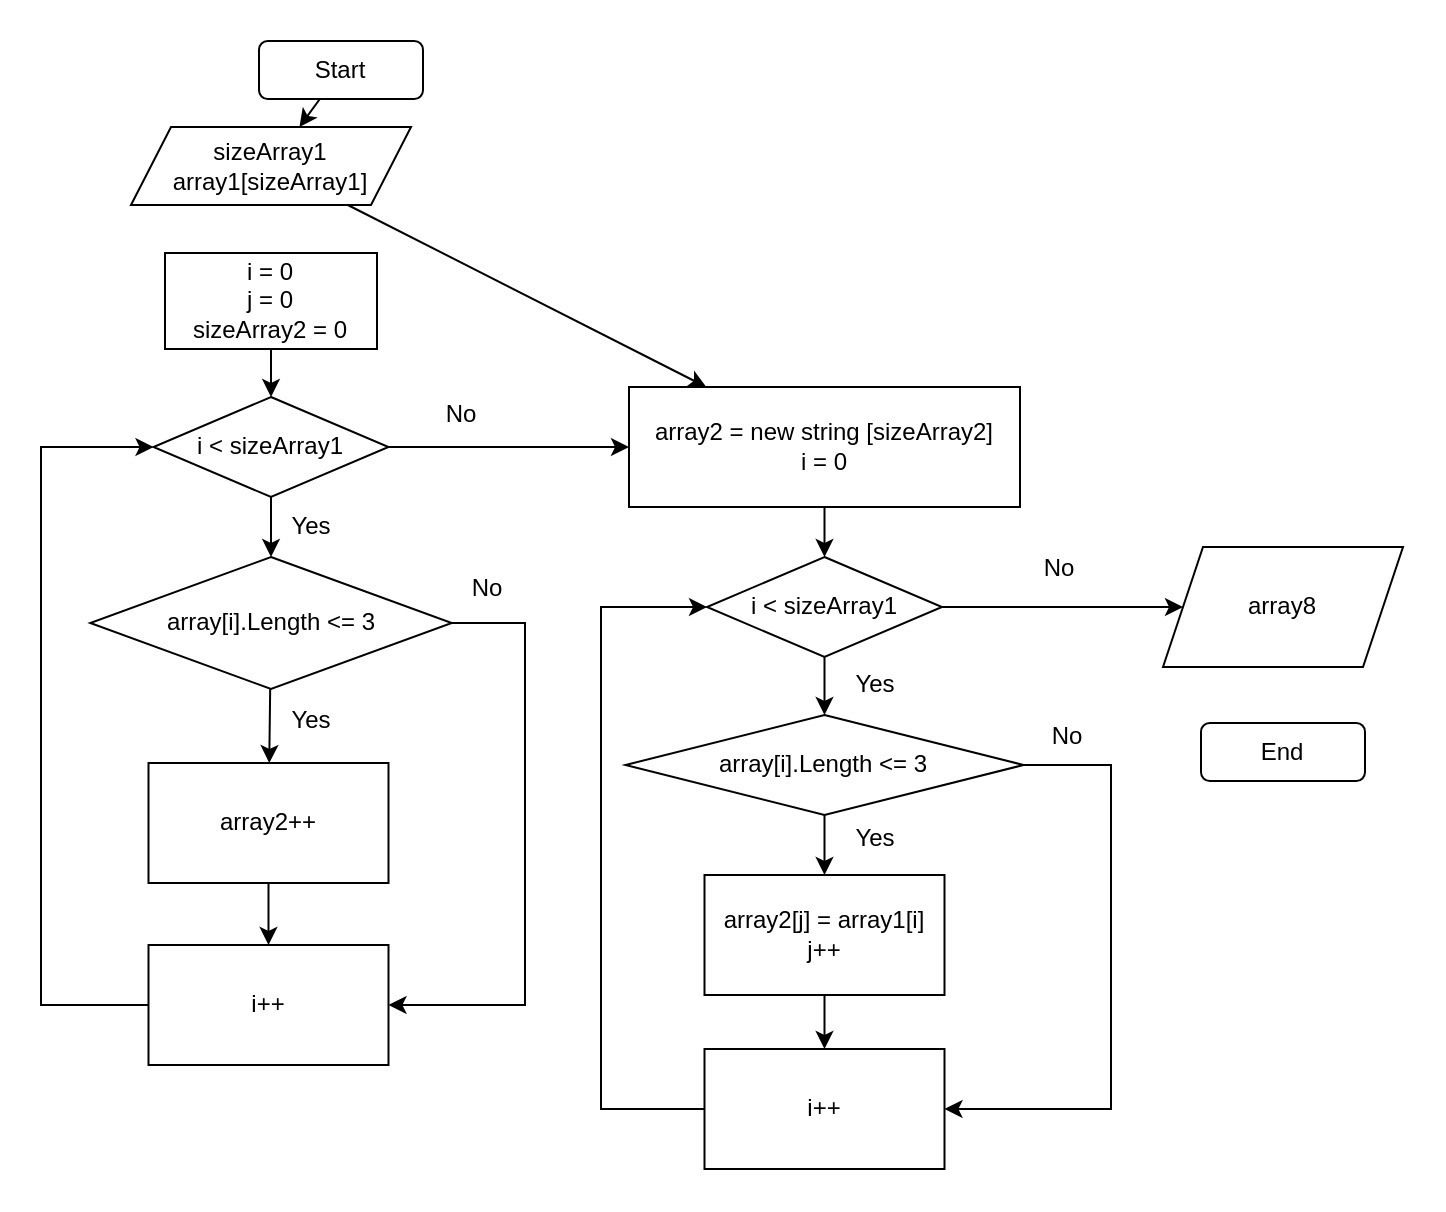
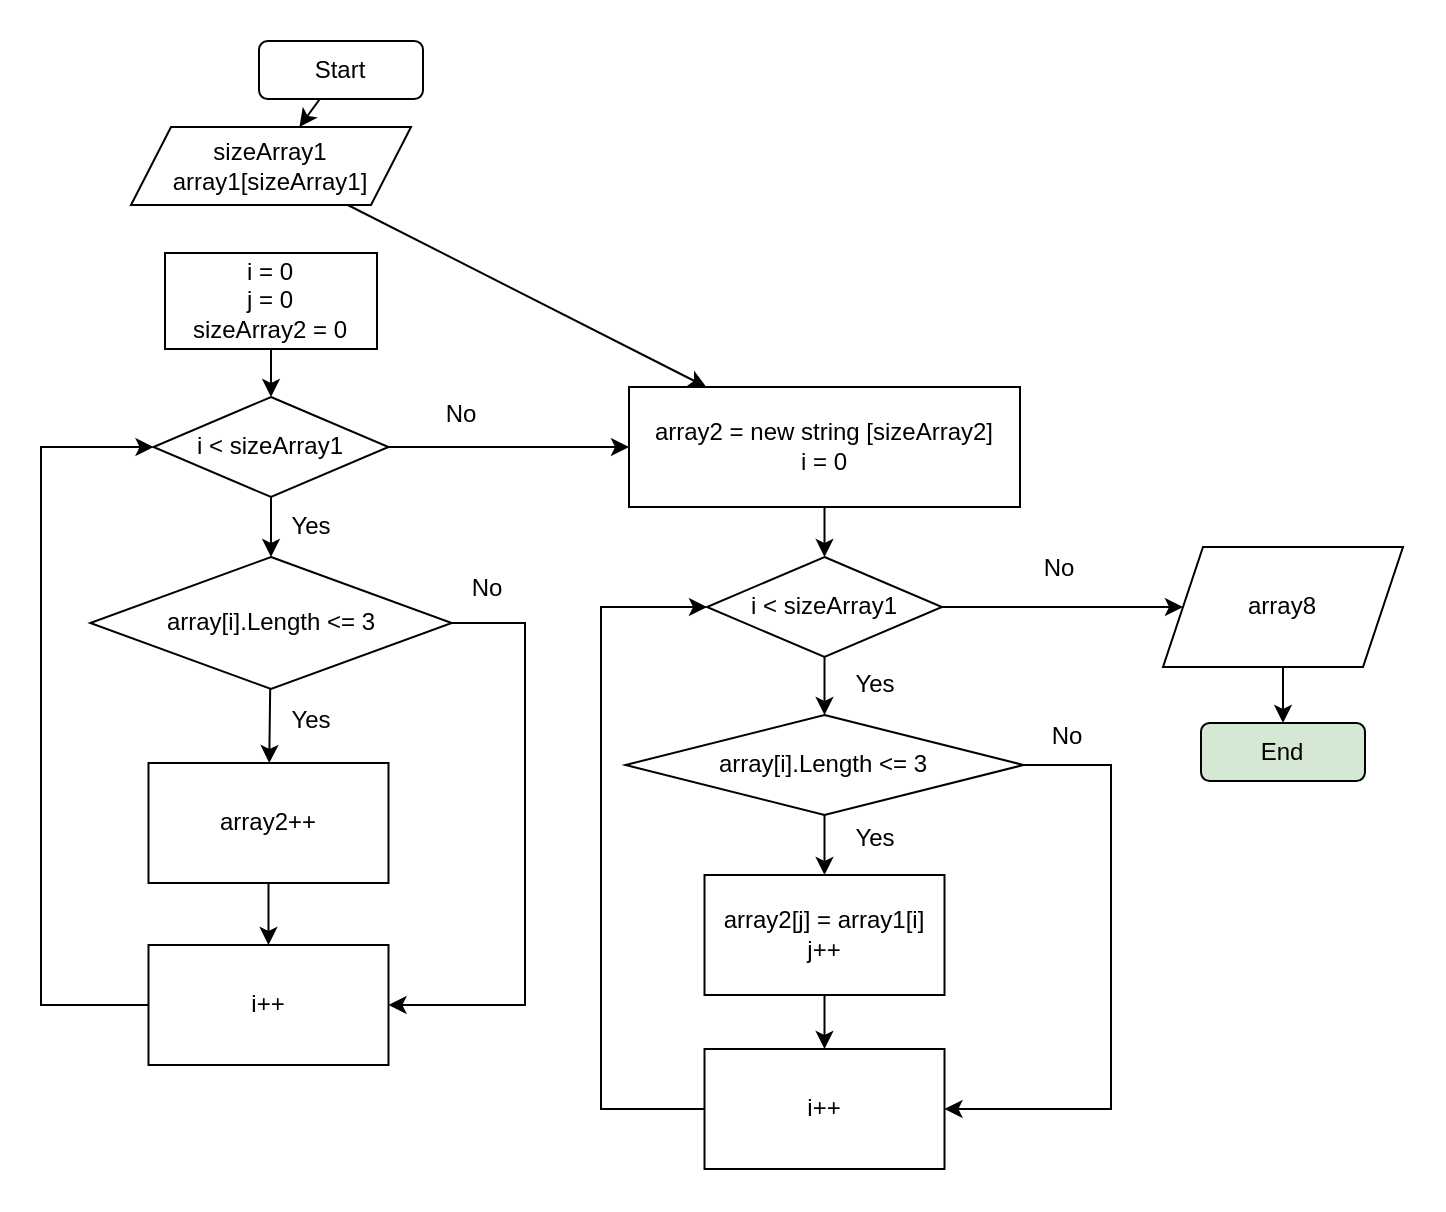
none -> (1283, 688)
(1283, 752) -> (1283, 752)
